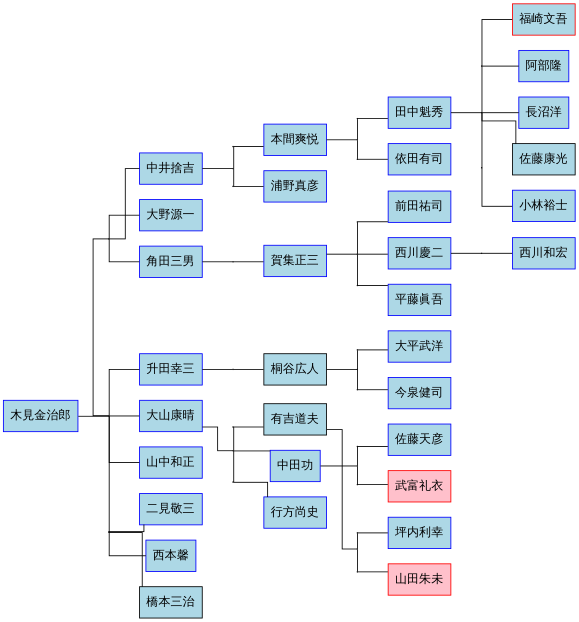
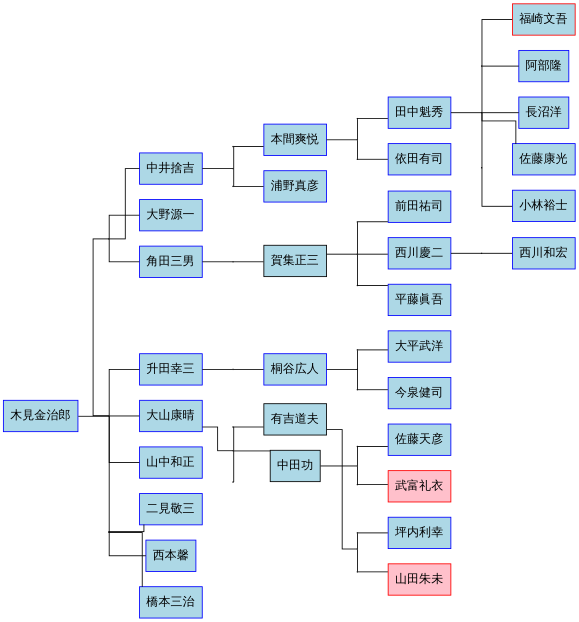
(544, 159) -> (544, 159)
(295, 261) -> (295, 261)
(295, 369) -> (295, 369)
(295, 466) -> (295, 466)
(295, 513) -> none
(171, 602) -> (171, 602)
